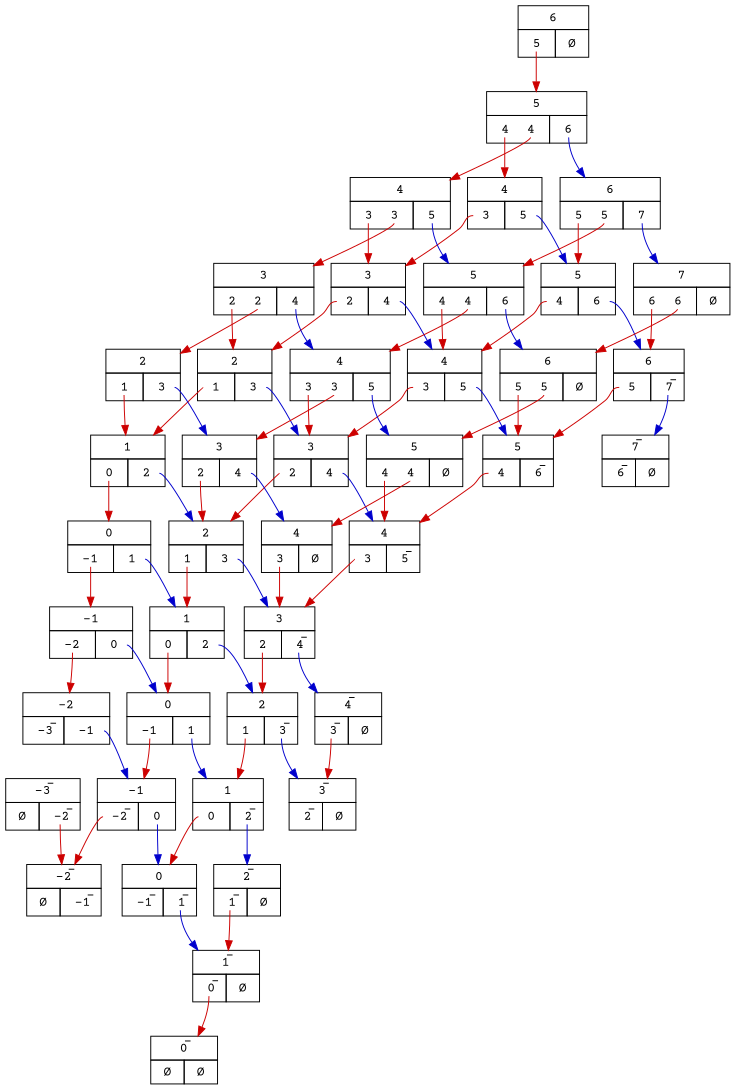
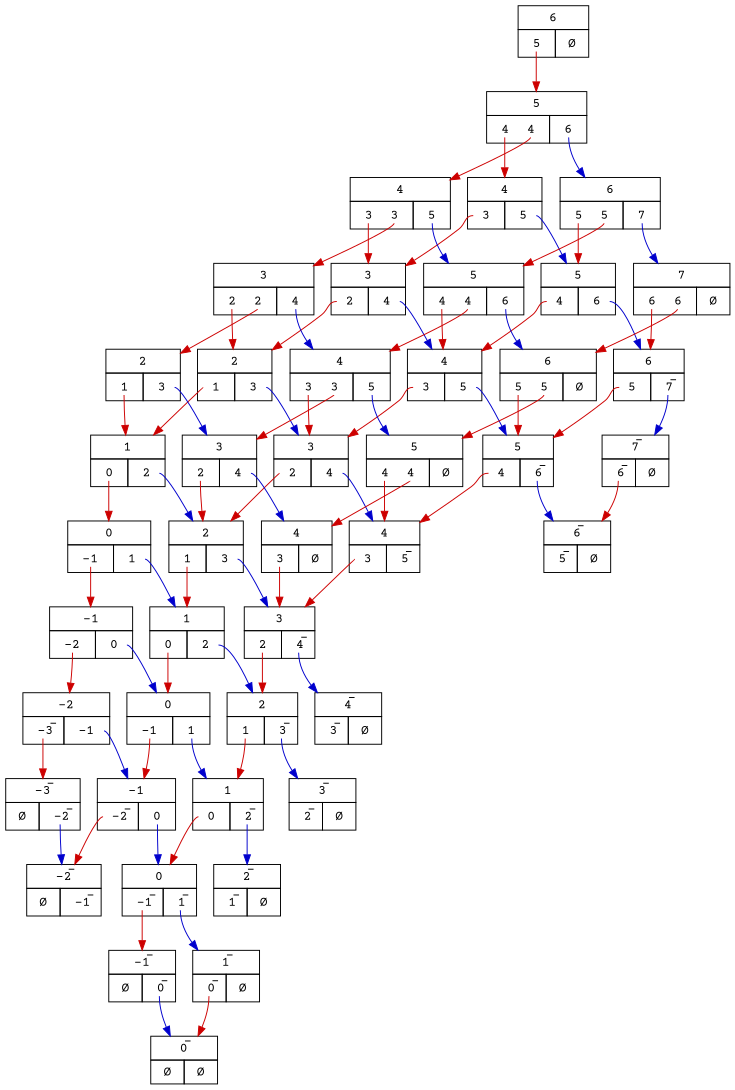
none -> (577, 547)
none -> (43, 754)
(330, 754) -> none
(60, 839) -> (60, 839)
(230, 925) -> none
none -> (142, 976)
